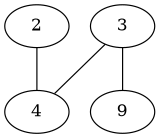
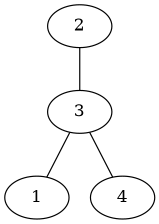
(37, 69) -> (80, 69)
(123, 112) -> (37, 198)
